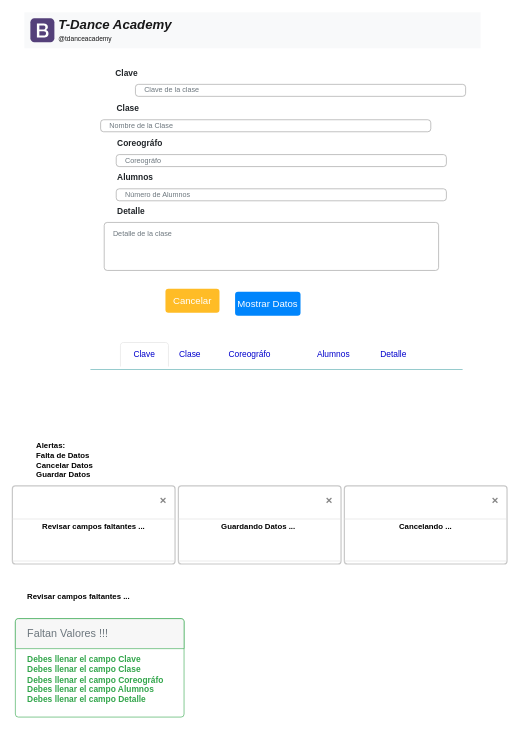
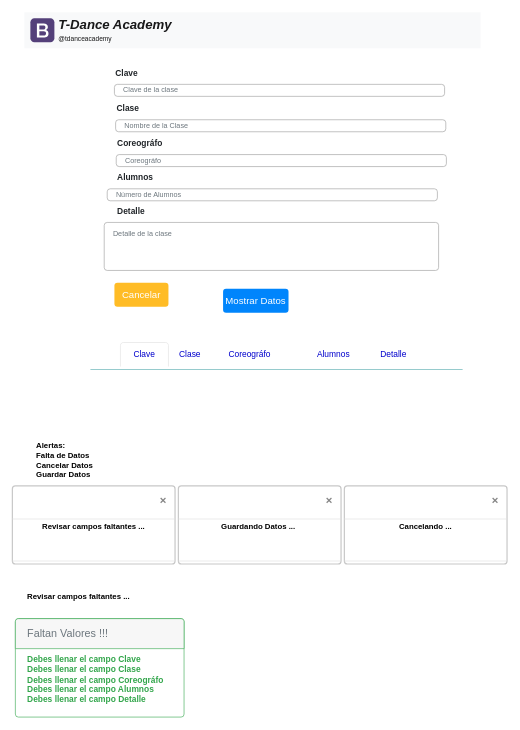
(300, 90) -> (279, 90)
(266, 126) -> (281, 126)
(281, 195) -> (272, 195)
(192, 301) -> (141, 295)
(268, 304) -> (256, 301)
